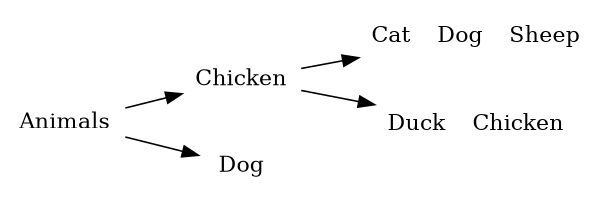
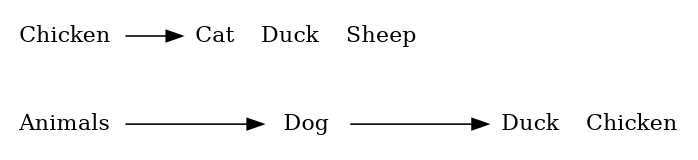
(460, 35) -> (291, 35)
(330, 96) -> (411, 124)
(146, 103) -> none
